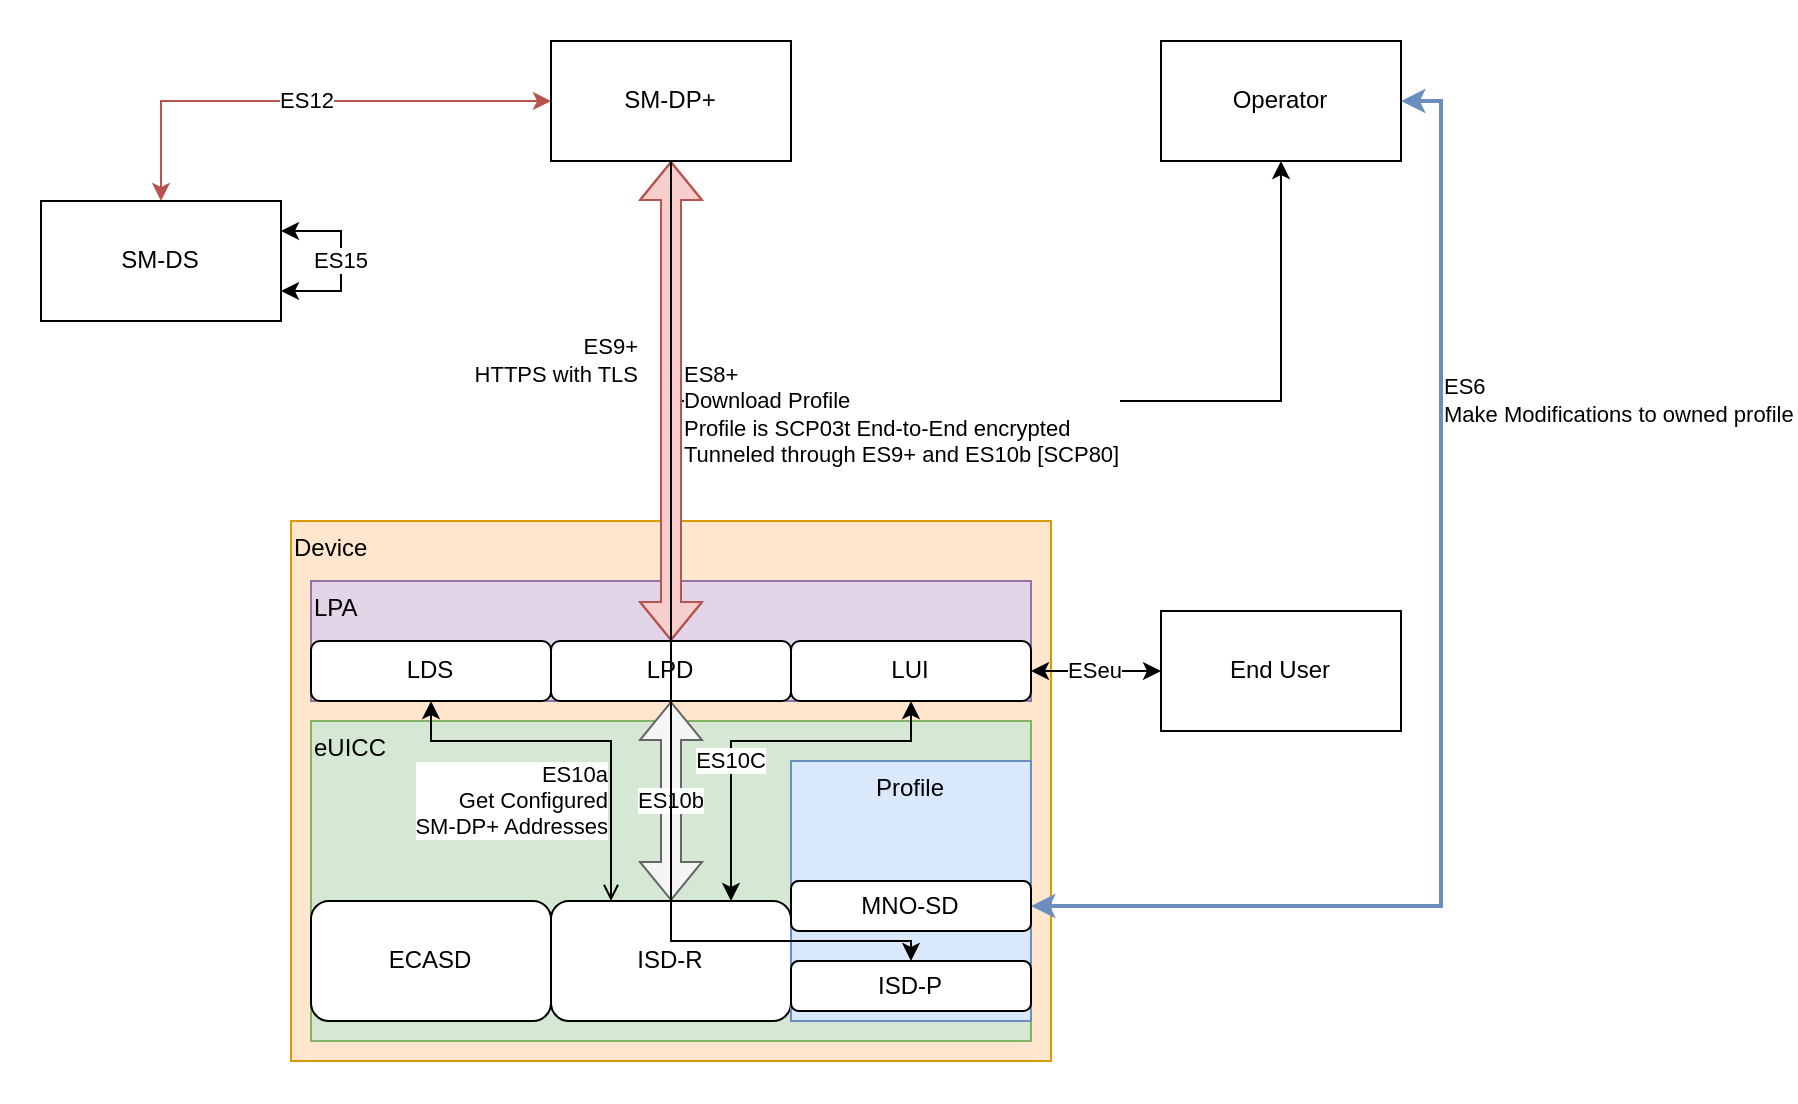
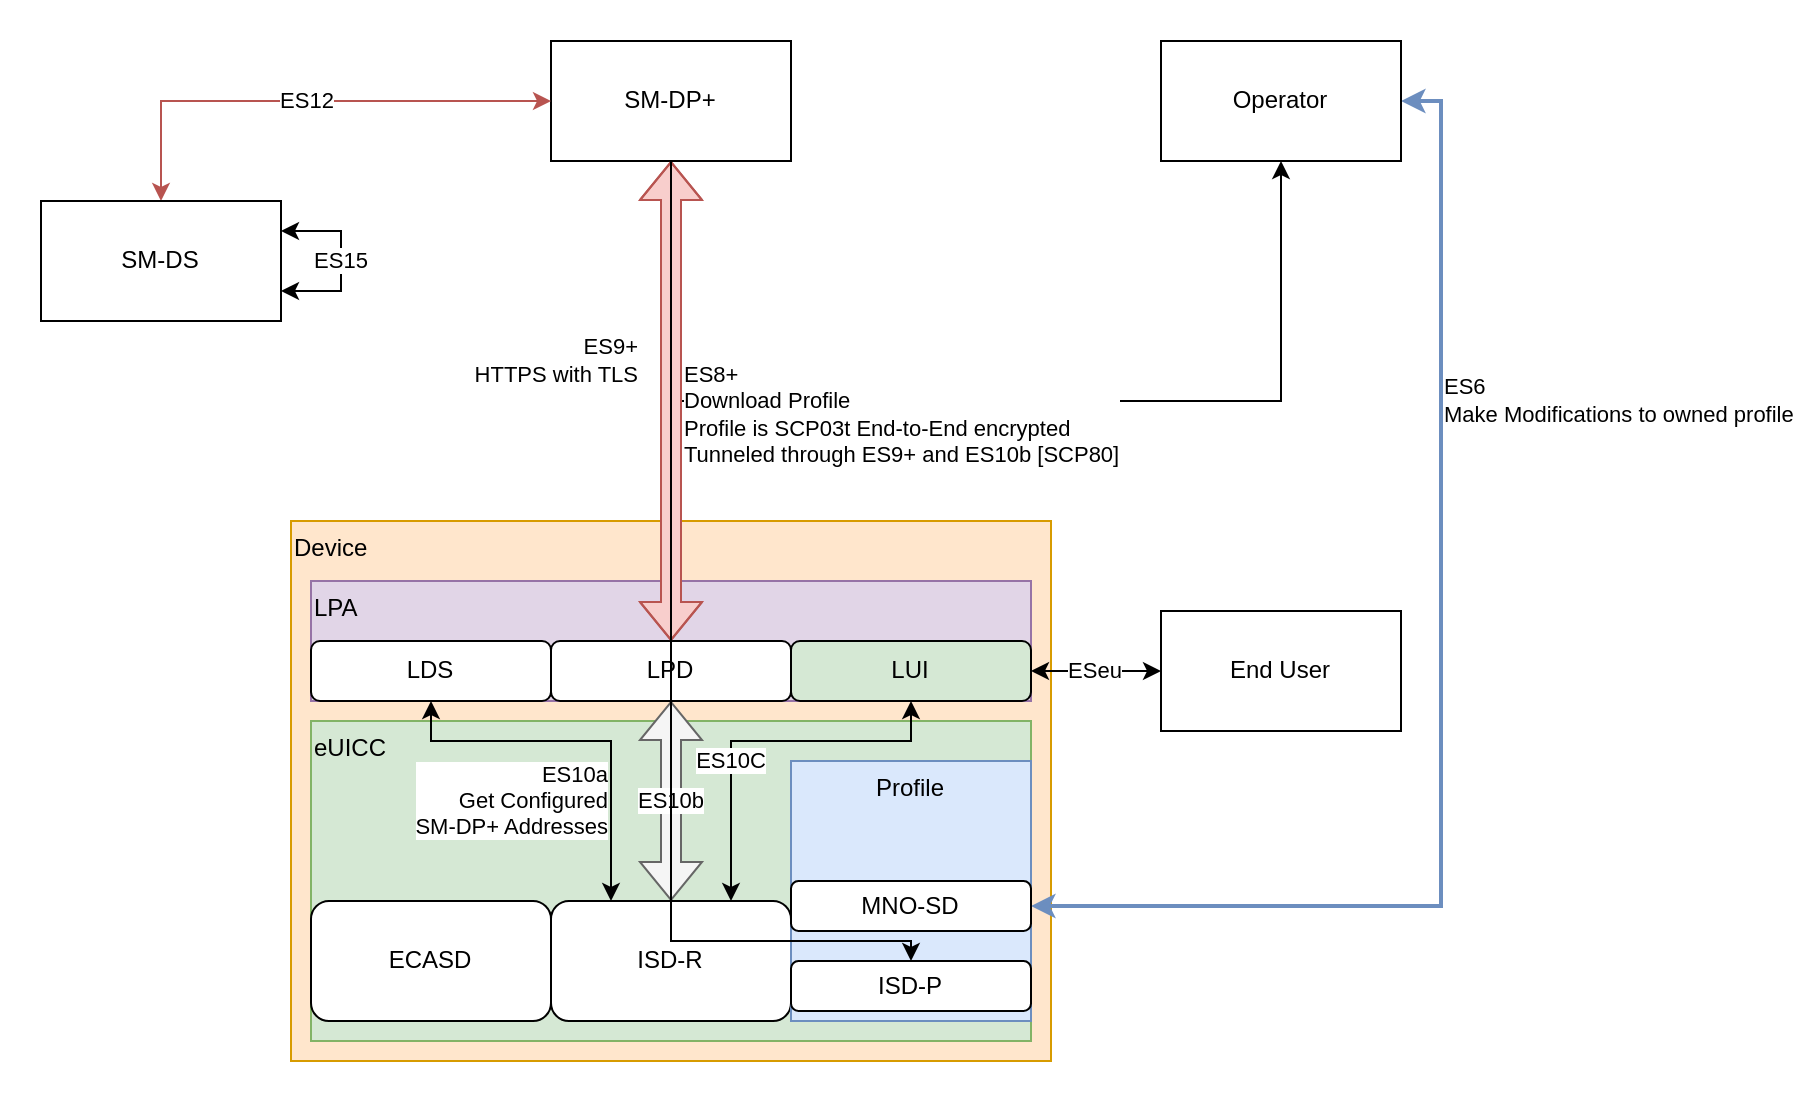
(911, 671) -> (911, 671)
(611, 888) -> (611, 886)
